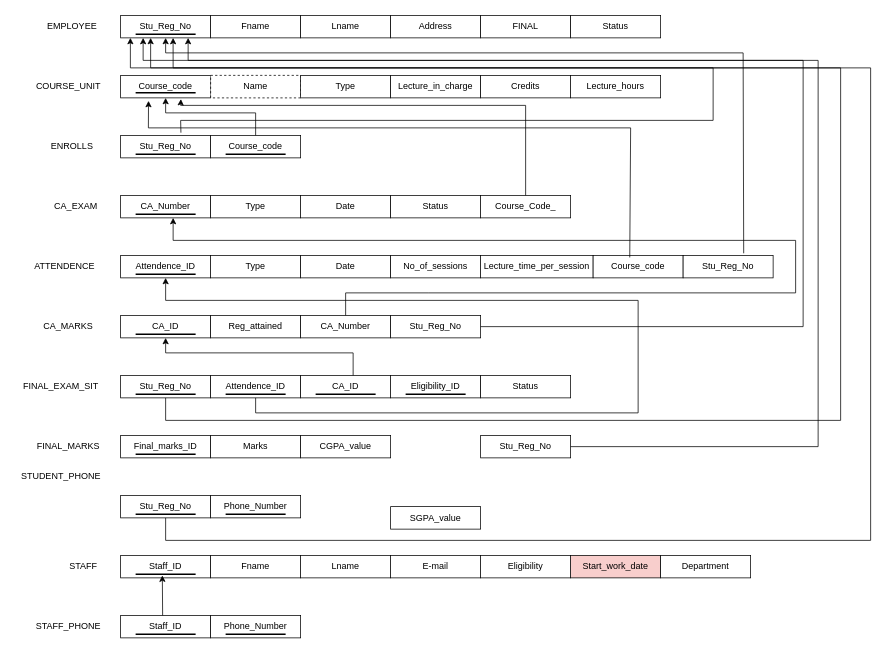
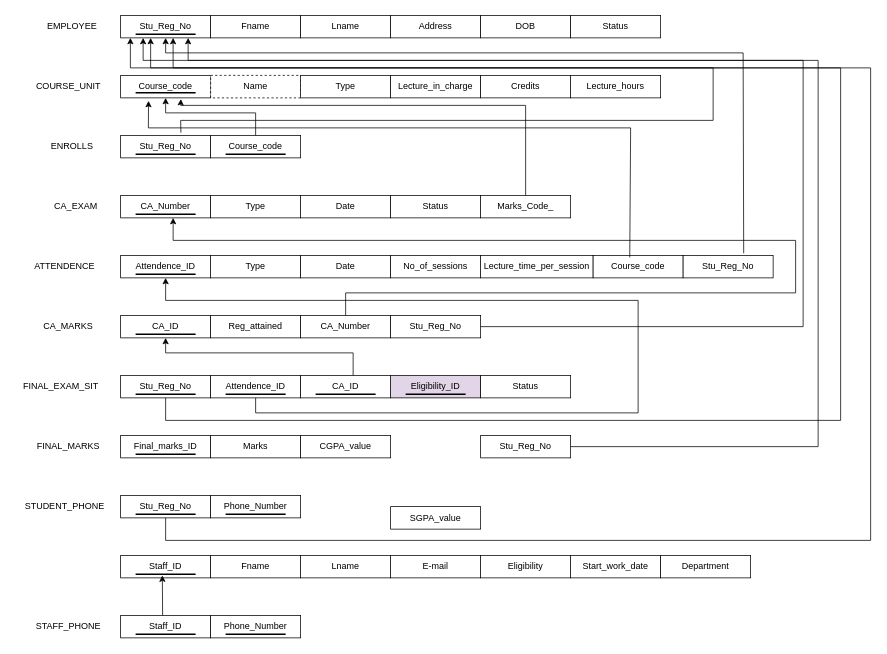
(525, 27) -> (525, 27)
(525, 207) -> (525, 207)
(435, 387) -> (435, 387)
(60, 477) -> (64, 507)
(83, 567) -> none
(615, 567) -> (615, 567)
